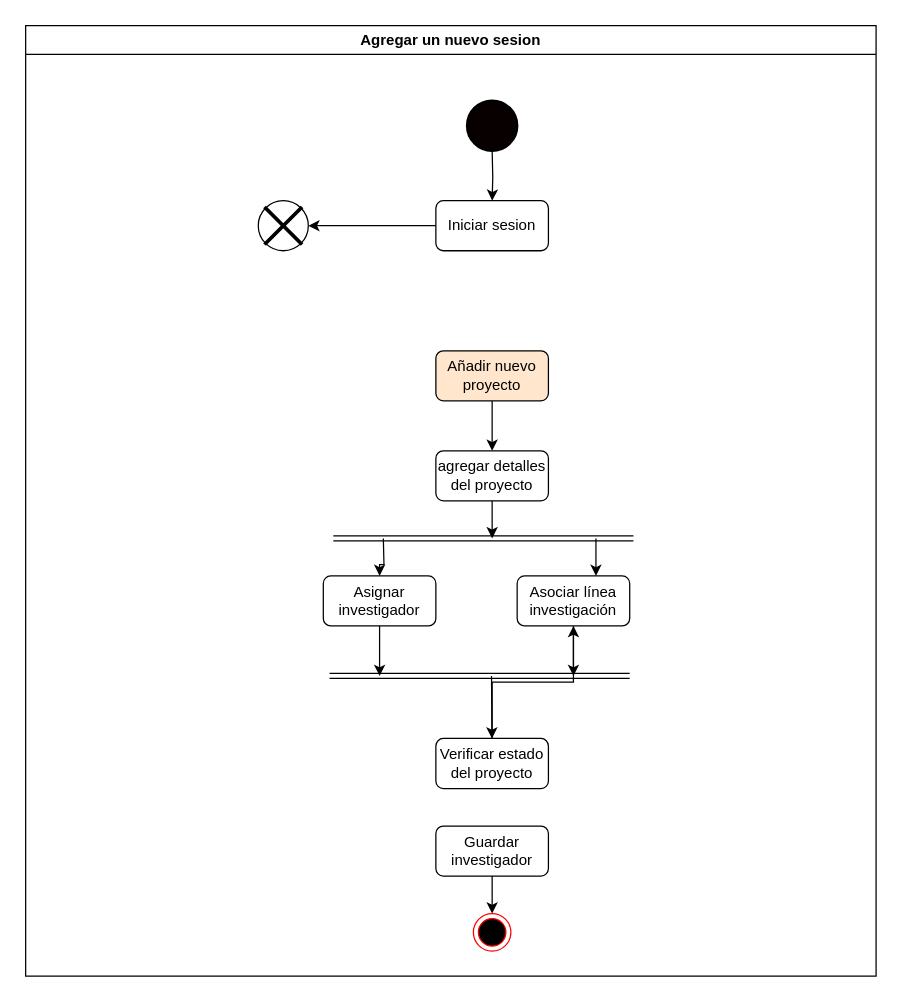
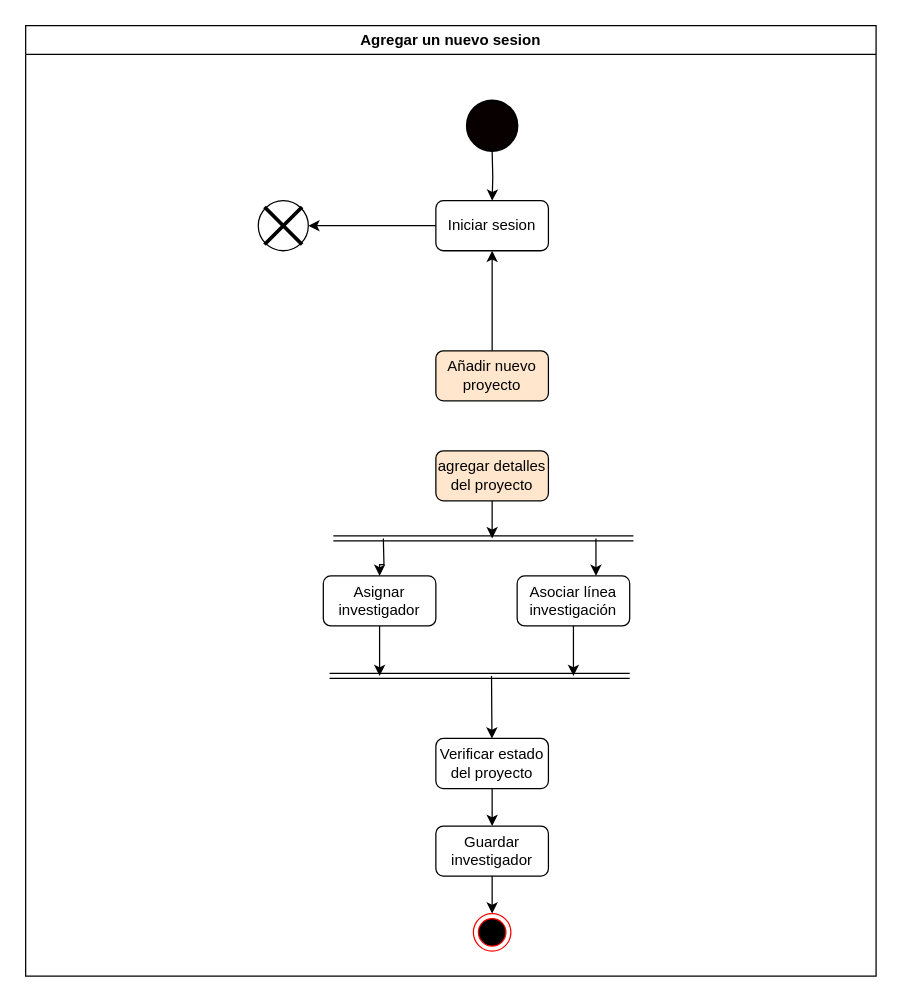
(492, 422) -> (492, 305)
(492, 476) -> (492, 476)
(534, 682) -> (492, 811)
